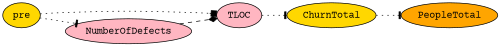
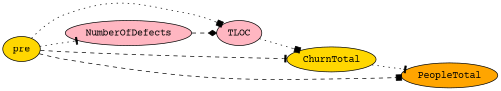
(273, 15) -> (276, 44)
none -> (162, 55)
none -> (216, 78)
